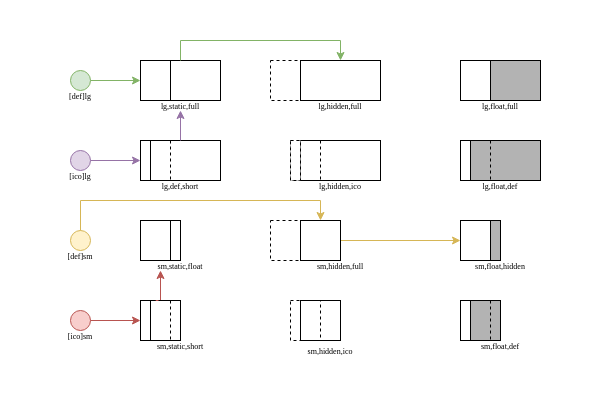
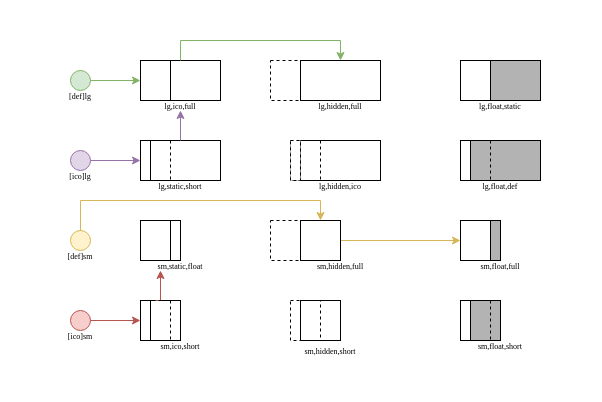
(181, 106) -> (181, 106)
(501, 106) -> (501, 106)
(181, 186) -> (181, 186)
(501, 266) -> (501, 266)
(181, 346) -> (181, 346)
(501, 346) -> (501, 346)
(331, 351) -> (331, 351)
